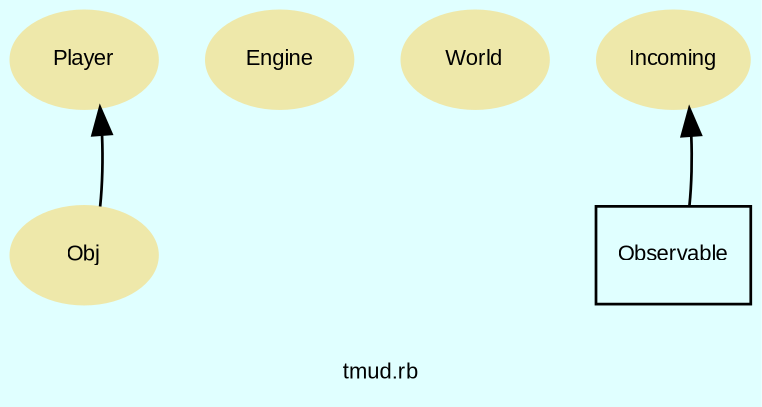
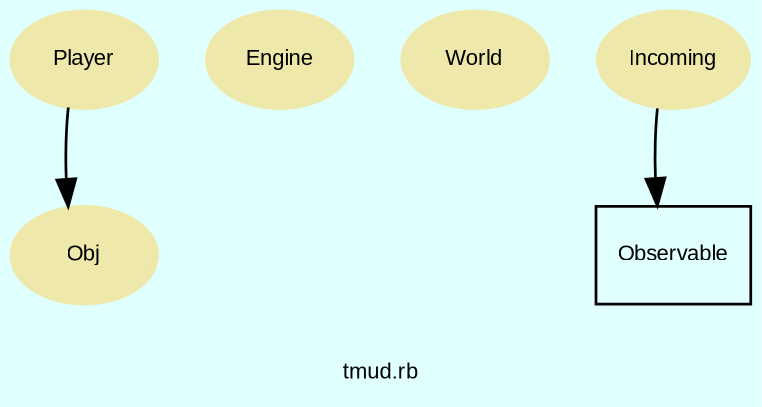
(102, 171) -> (66, 143)
(692, 171) -> (655, 143)
